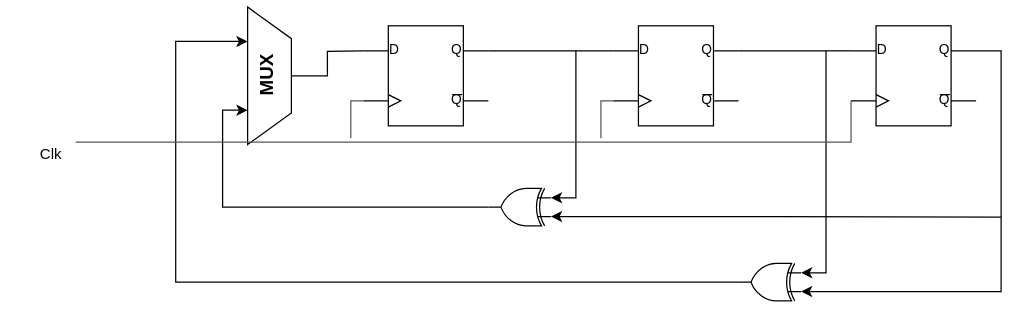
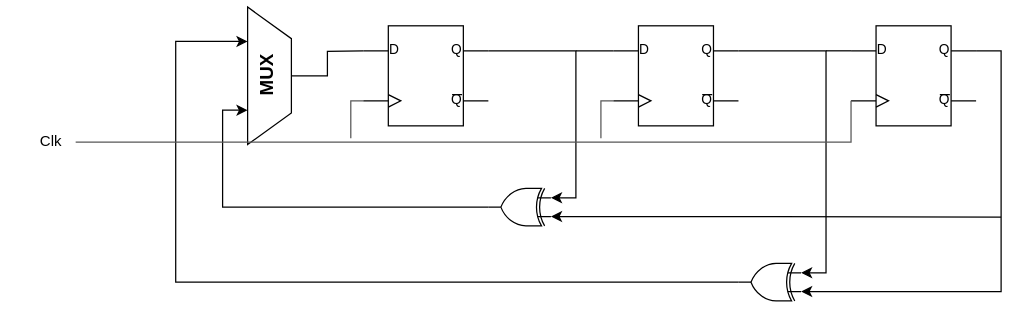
(51, 154) -> (51, 142)
